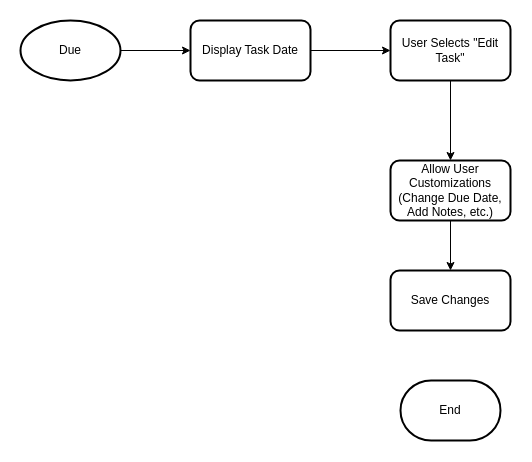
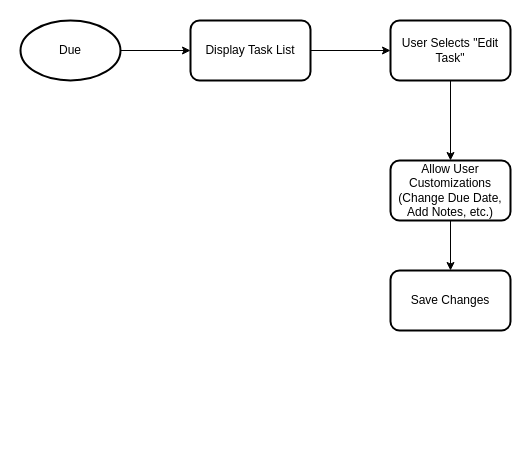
(251, 51) -> (251, 51)
(451, 411) -> none
